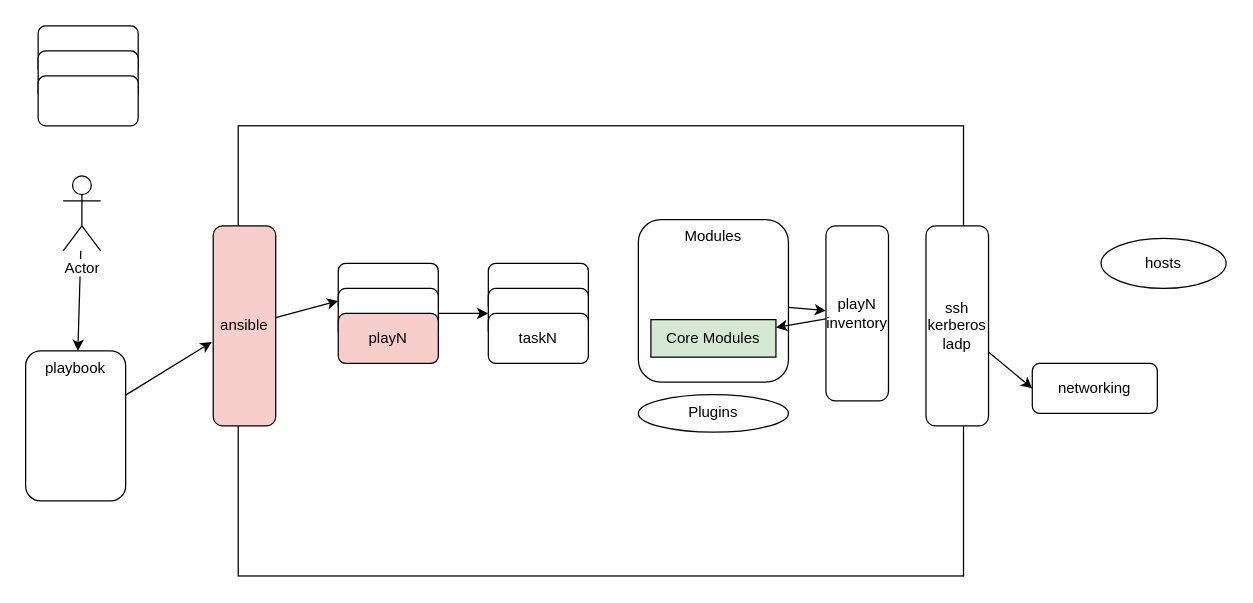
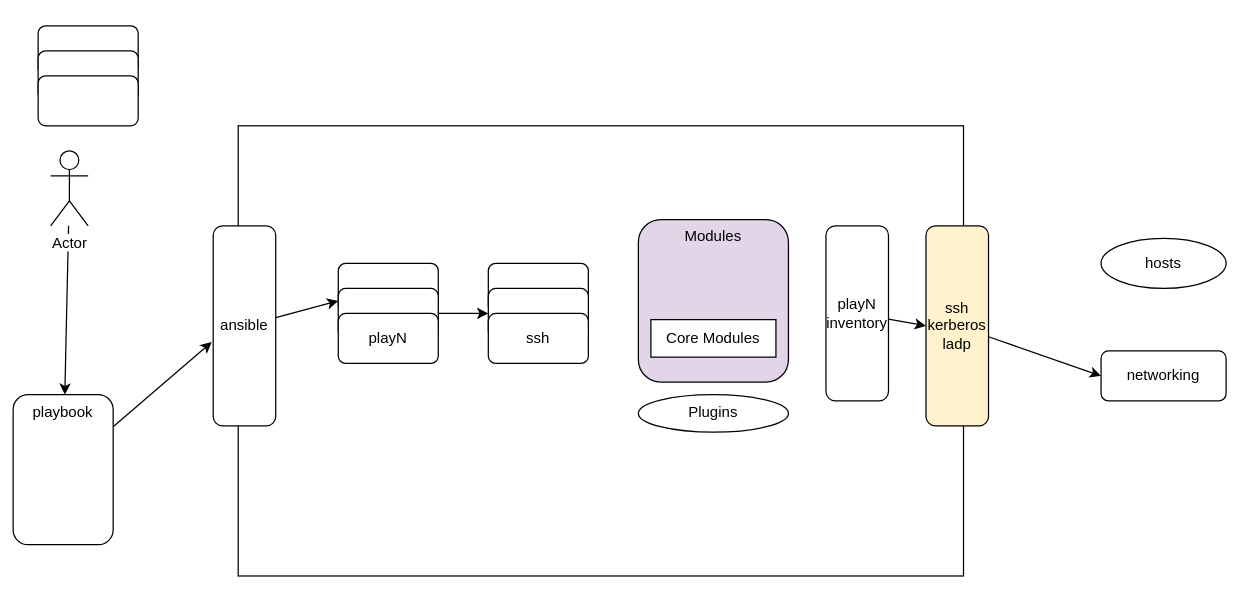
(82, 213) -> (69, 188)
(713, 301) -> (713, 301)
(802, 308) -> none
(805, 322) -> (903, 322)
(244, 326) -> (244, 326)
(957, 326) -> (957, 326)
(388, 338) -> (388, 338)
(538, 338) -> (538, 338)
(713, 338) -> (713, 338)
(1094, 388) -> (1163, 376)
(76, 426) -> (63, 469)
